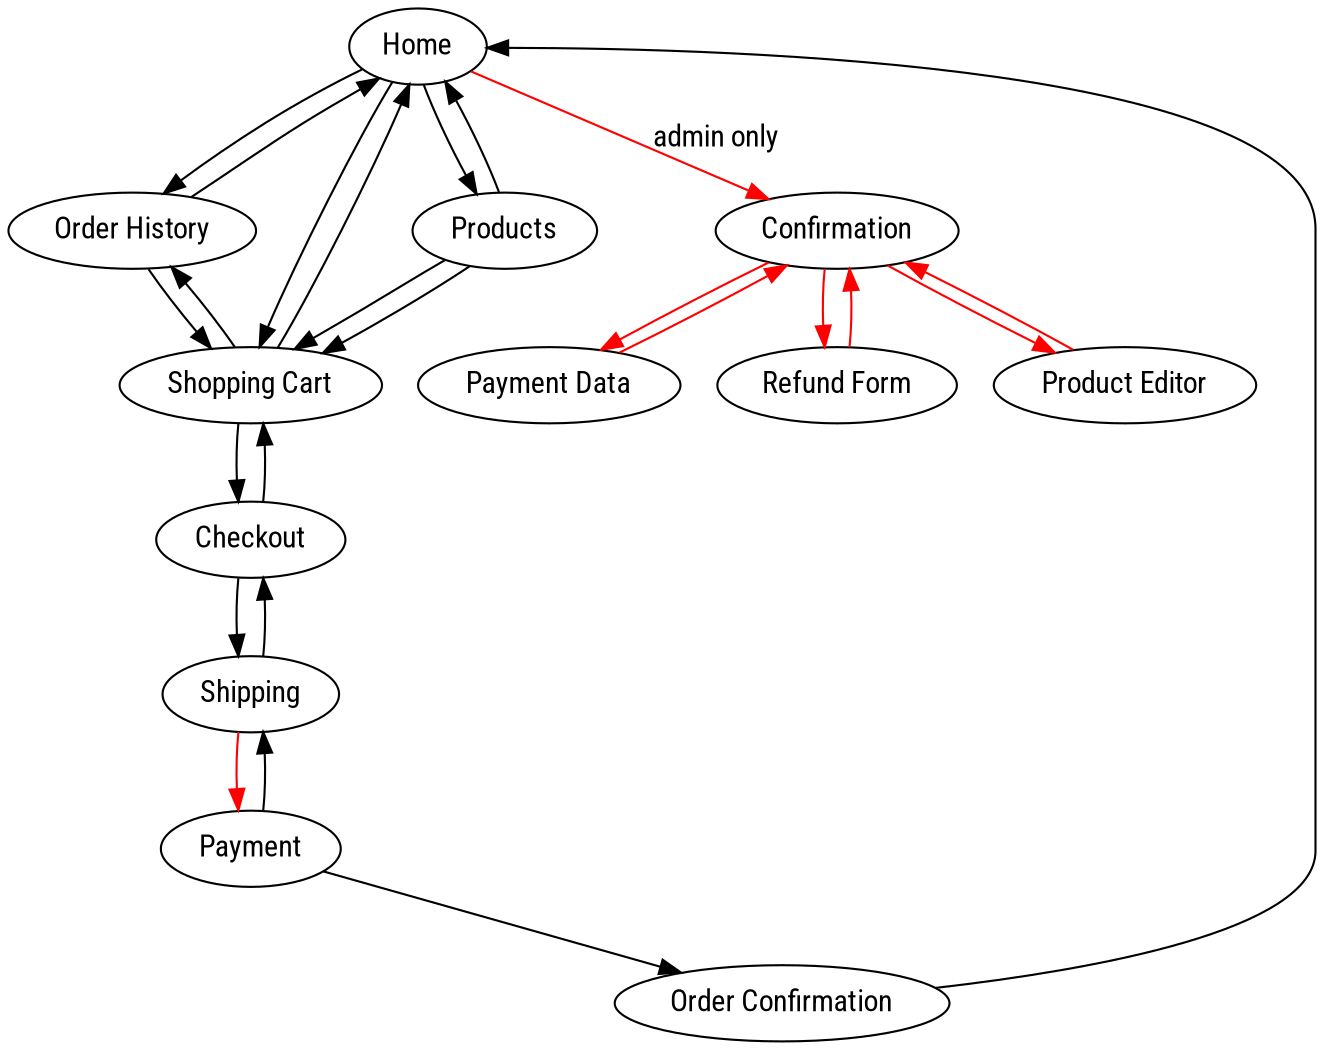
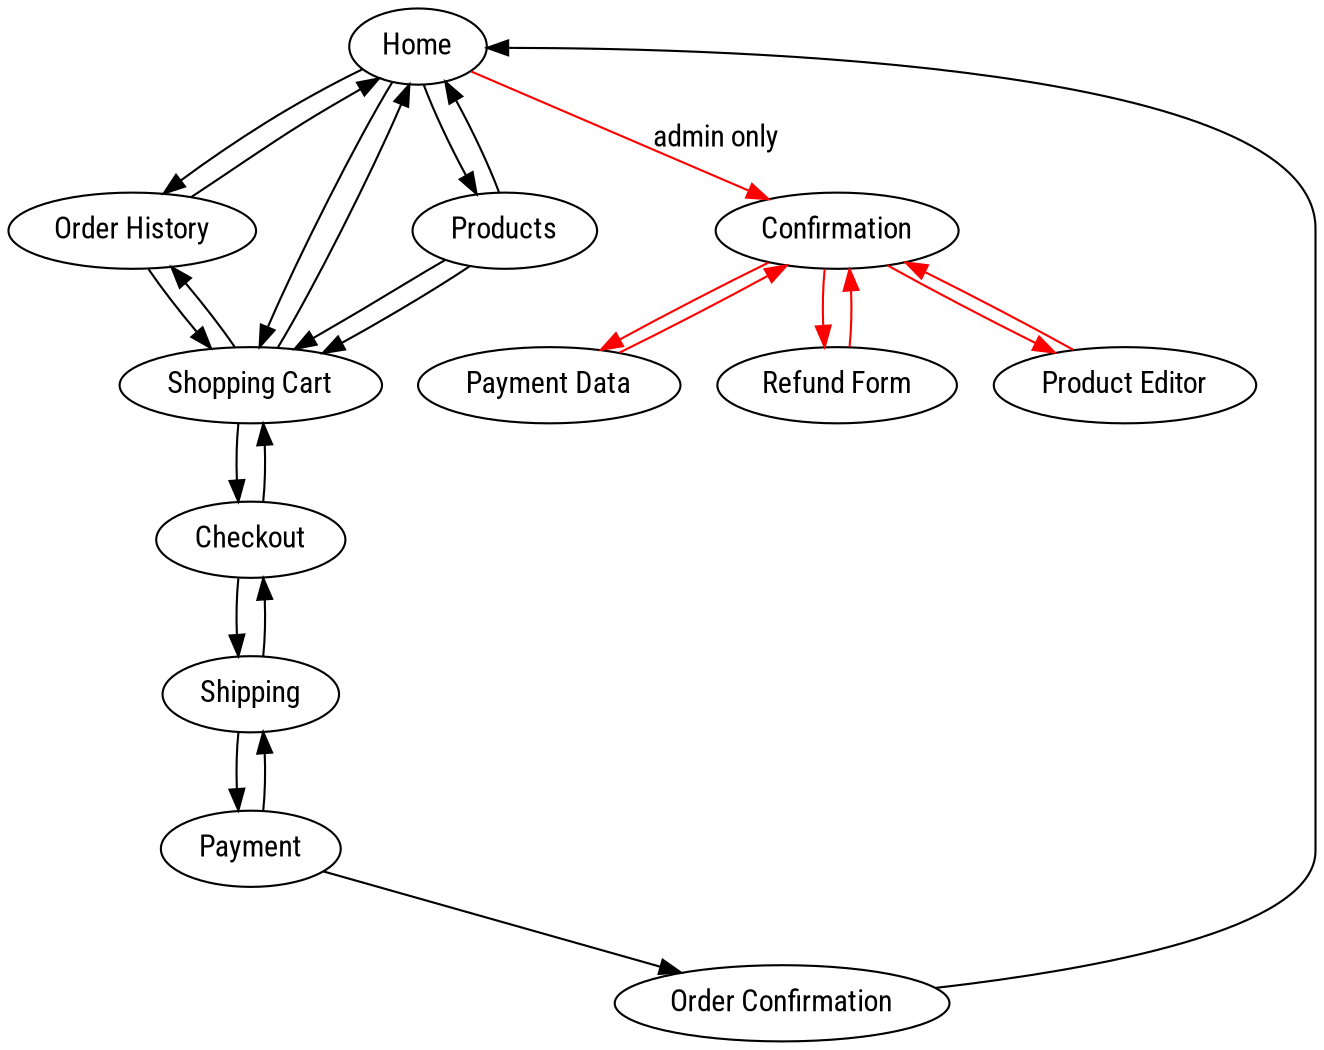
(237, 760) -> (237, 760)
